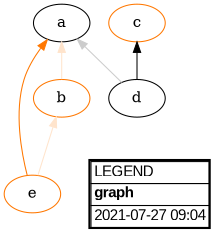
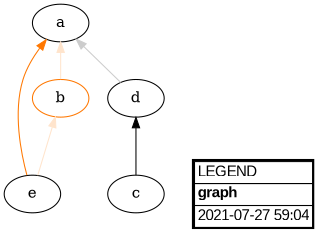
(137, 23) -> (136, 194)
(137, 66) -> (136, 151)
(32, 194) -> (32, 194)
(150, 216) -> (254, 216)
